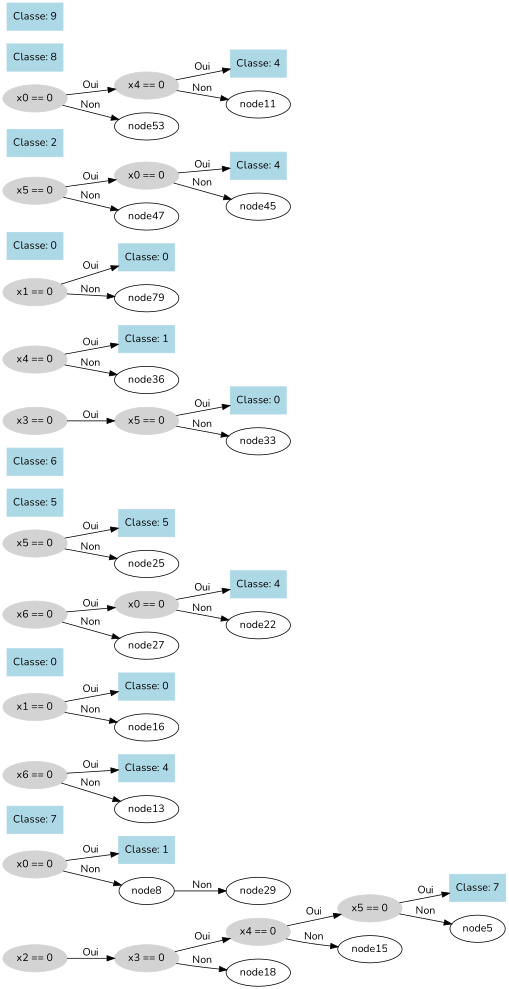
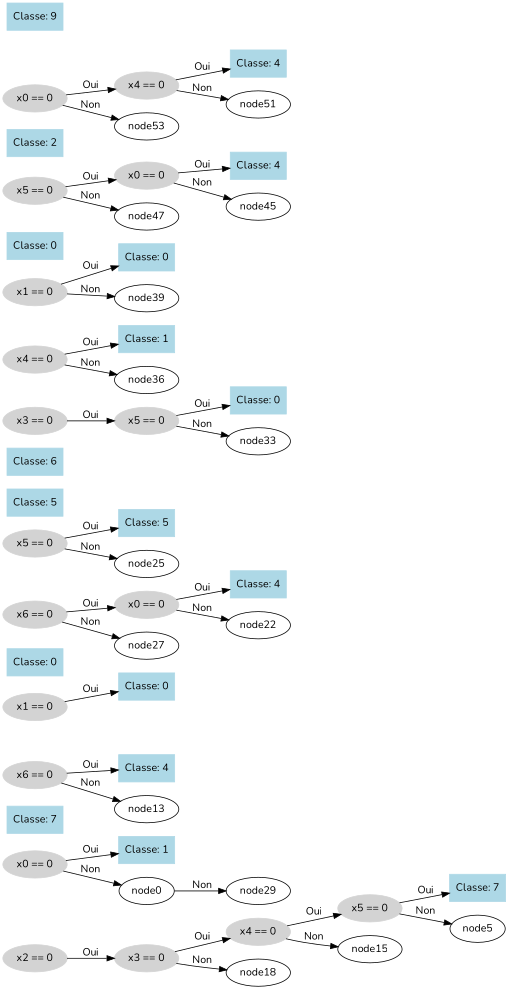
(35, 58) -> none
(258, 104) -> (258, 104)
(147, 298) -> (147, 298)
(147, 727) -> none
(147, 891) -> (147, 891)
